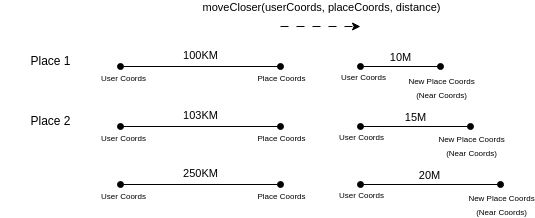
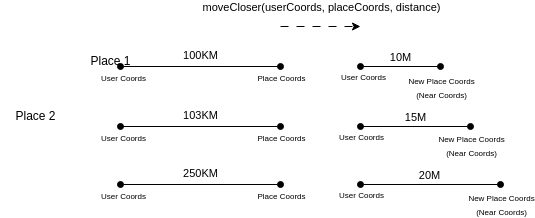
(51, 62) -> (111, 62)
(51, 122) -> (36, 117)
